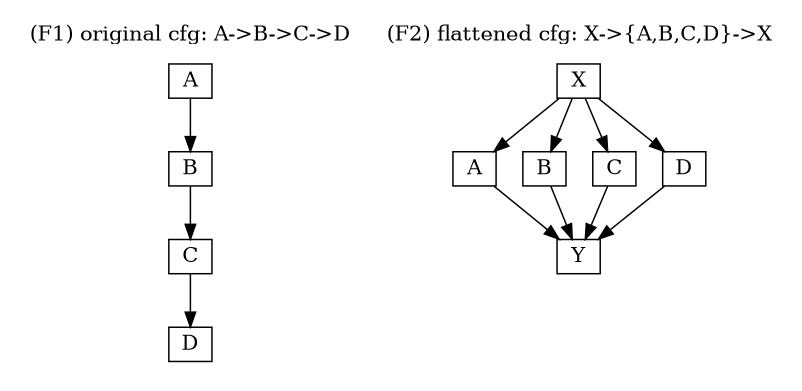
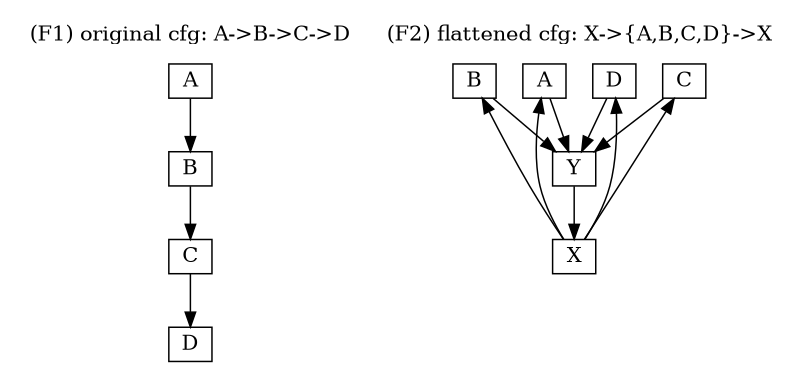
none -> (574, 205)
